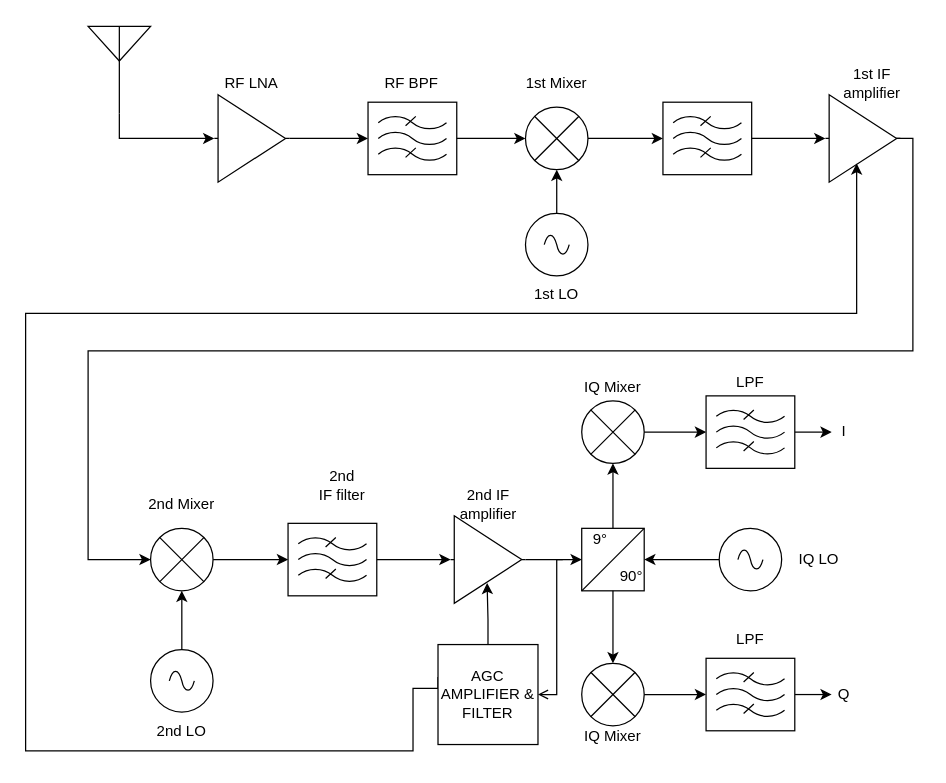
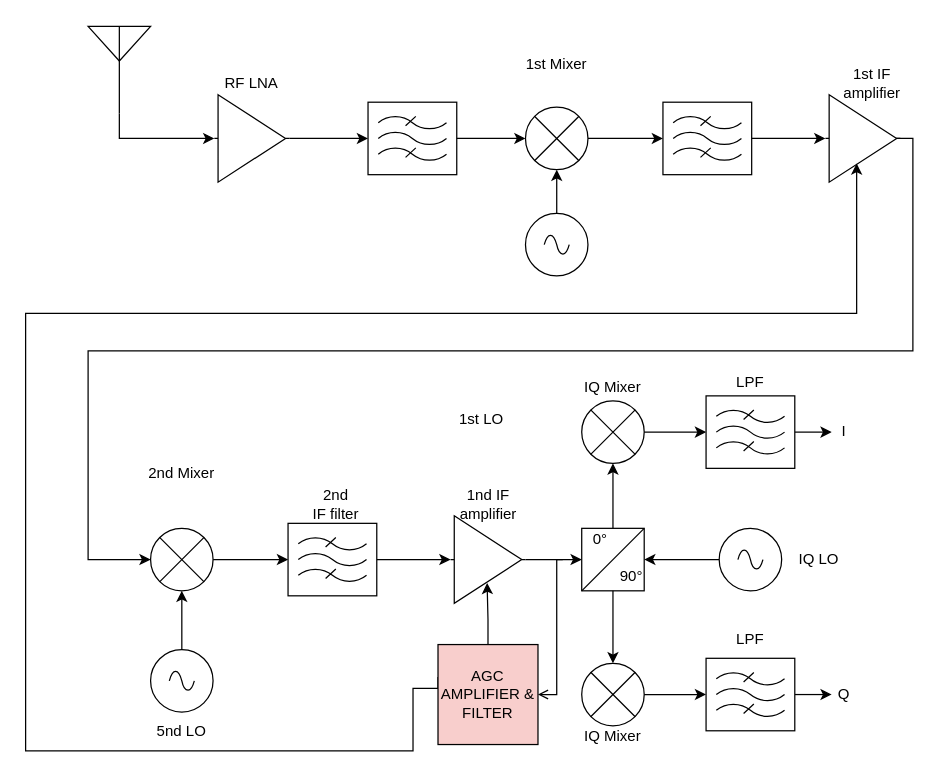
(412, 83) -> none
(557, 83) -> (557, 64)
(557, 294) -> (482, 419)
(342, 486) -> (336, 504)
(182, 504) -> (182, 473)
(489, 504) -> (489, 504)
(601, 539) -> (601, 539)
(488, 694) -> (488, 694)
(182, 732) -> (182, 732)
